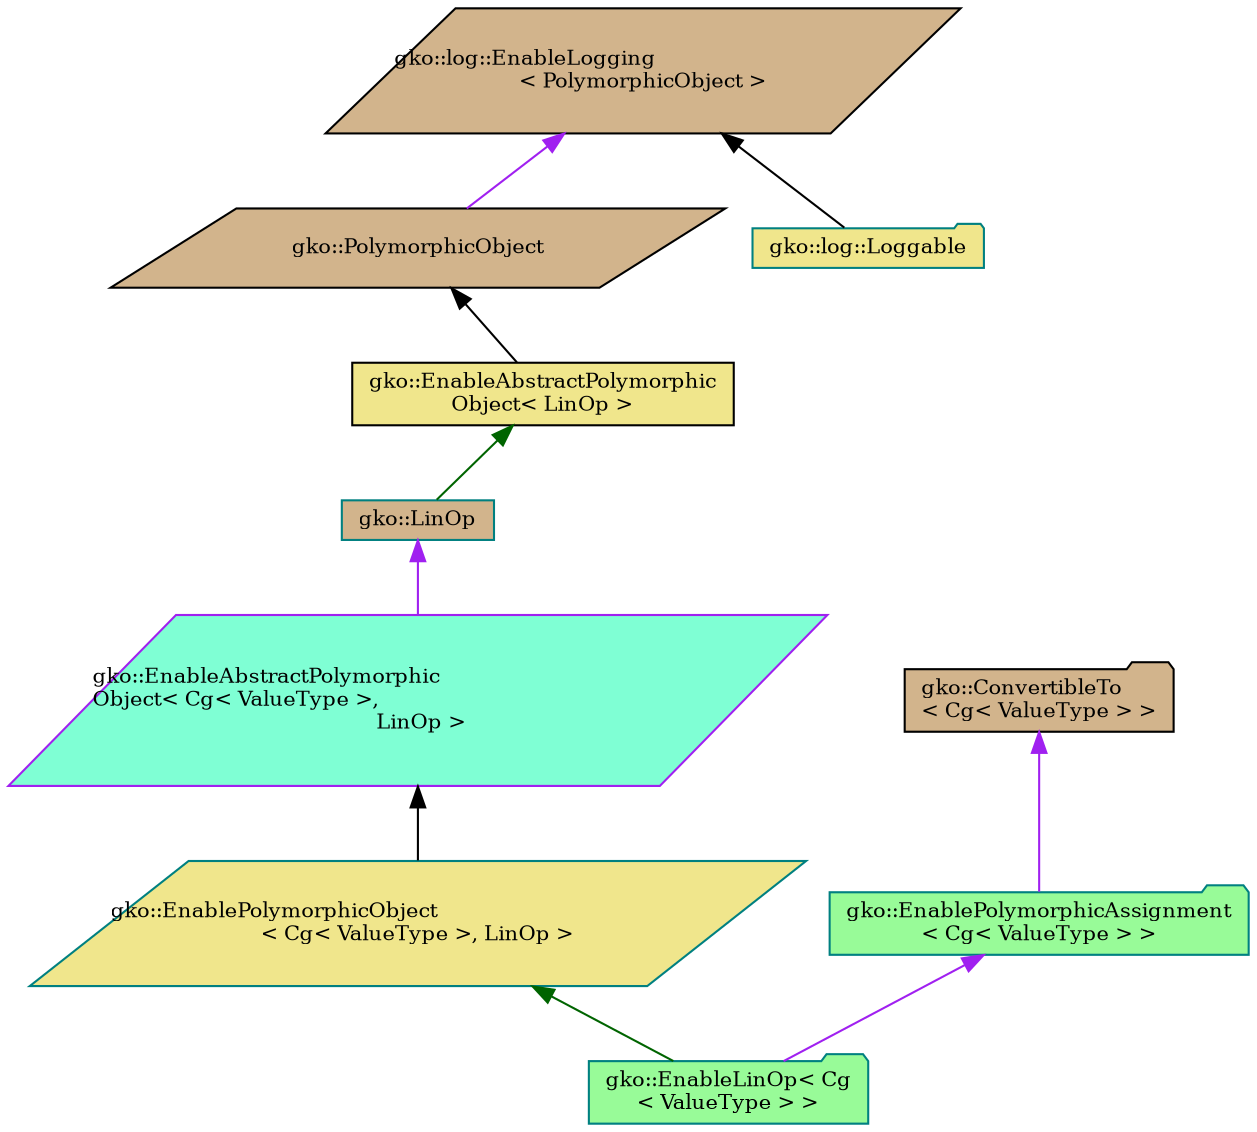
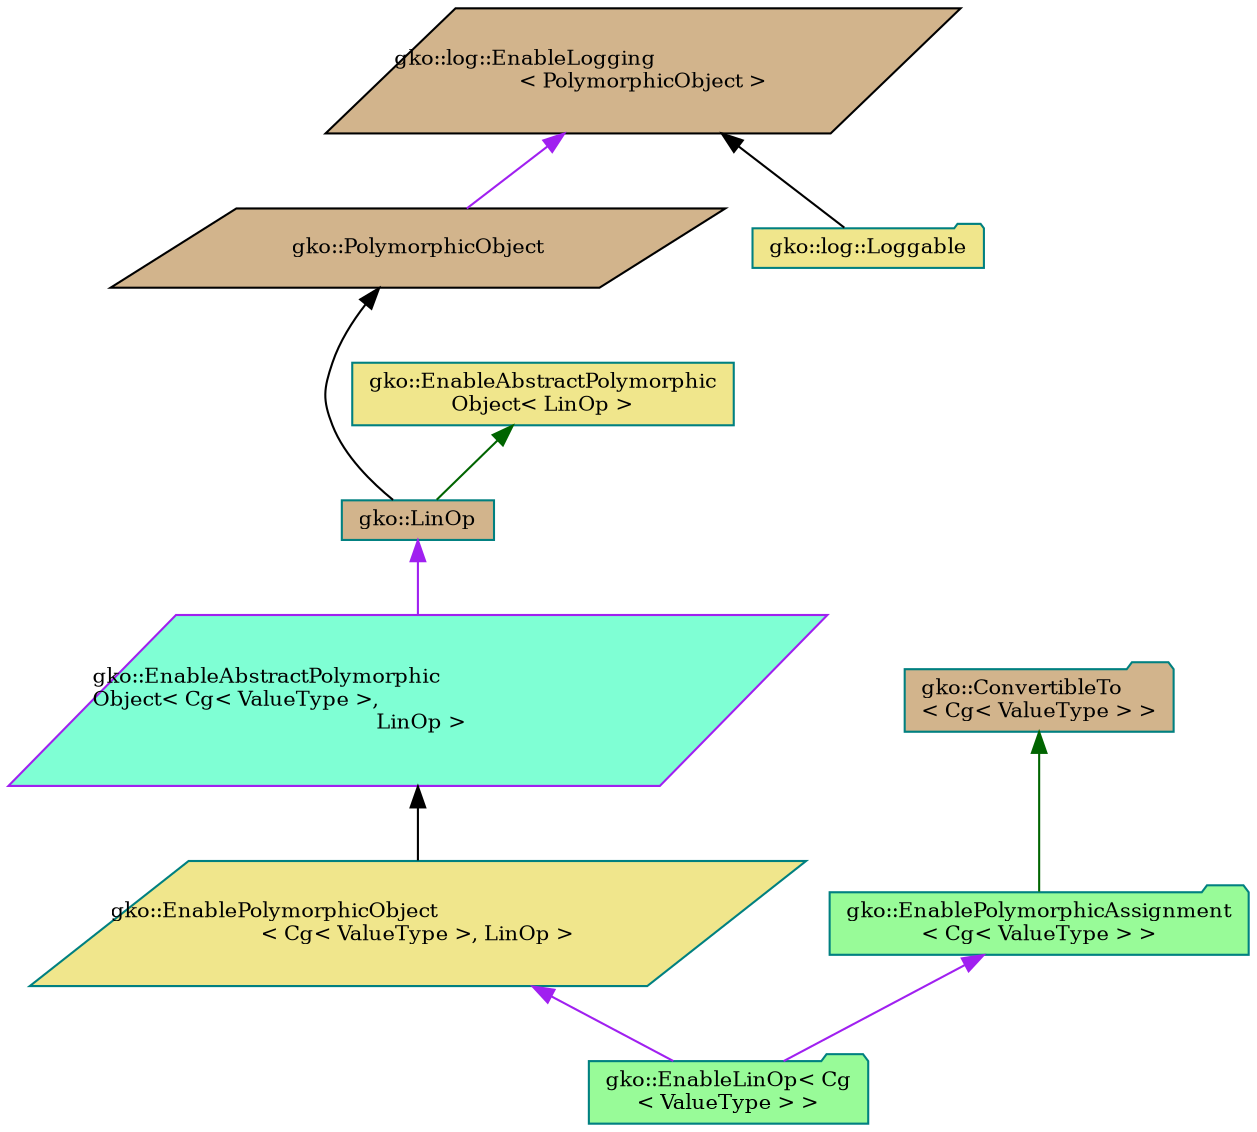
(491, 333) -> (327, 409)
(543, 394) -> (543, 394)
(1039, 700) -> (1039, 700)
(1039, 822) -> (1039, 822)
(612, 1029) -> (612, 1029)
